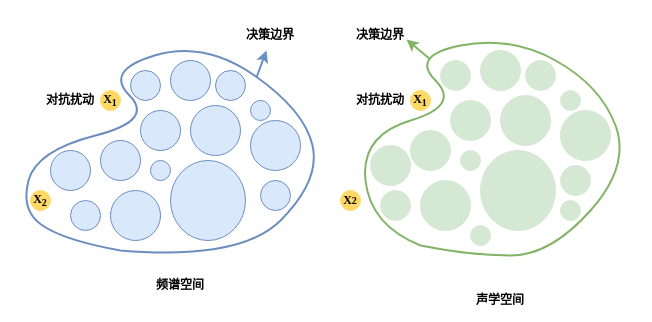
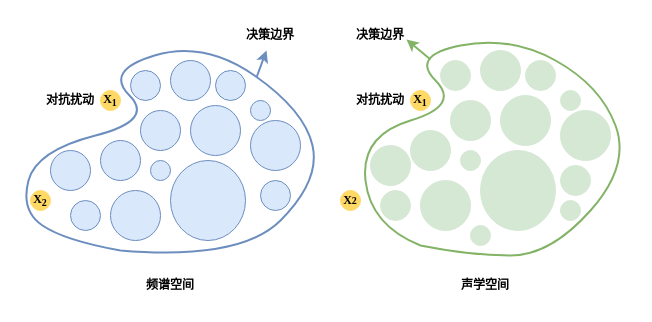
(181, 286) -> (171, 286)
(501, 301) -> (486, 286)
